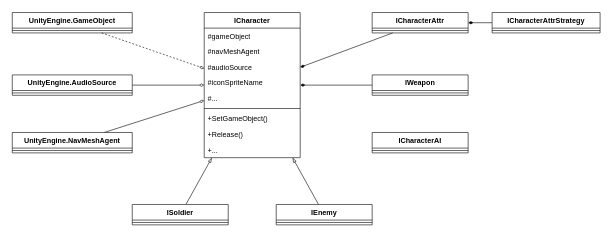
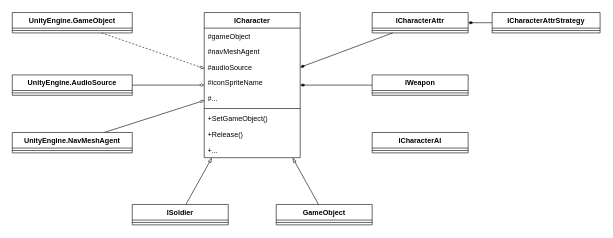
(324, 213) -> (324, 213)
